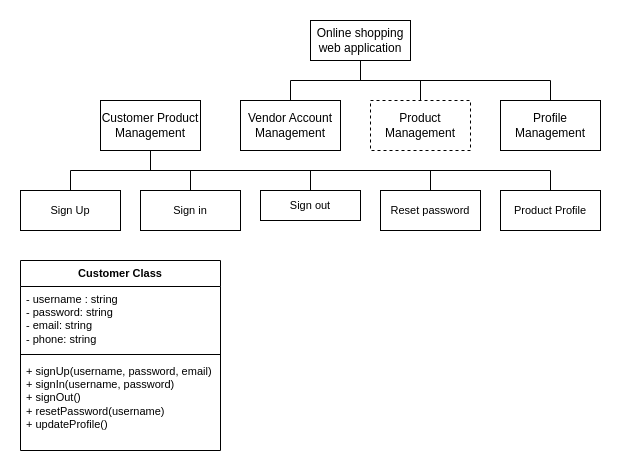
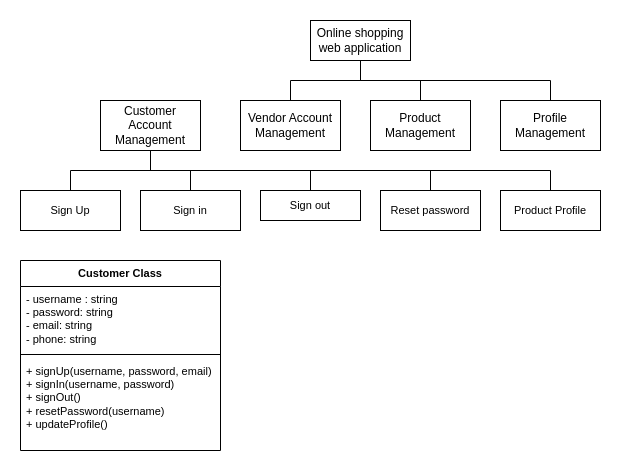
(151, 126) -> (151, 126)
(421, 126) -> (421, 126)
